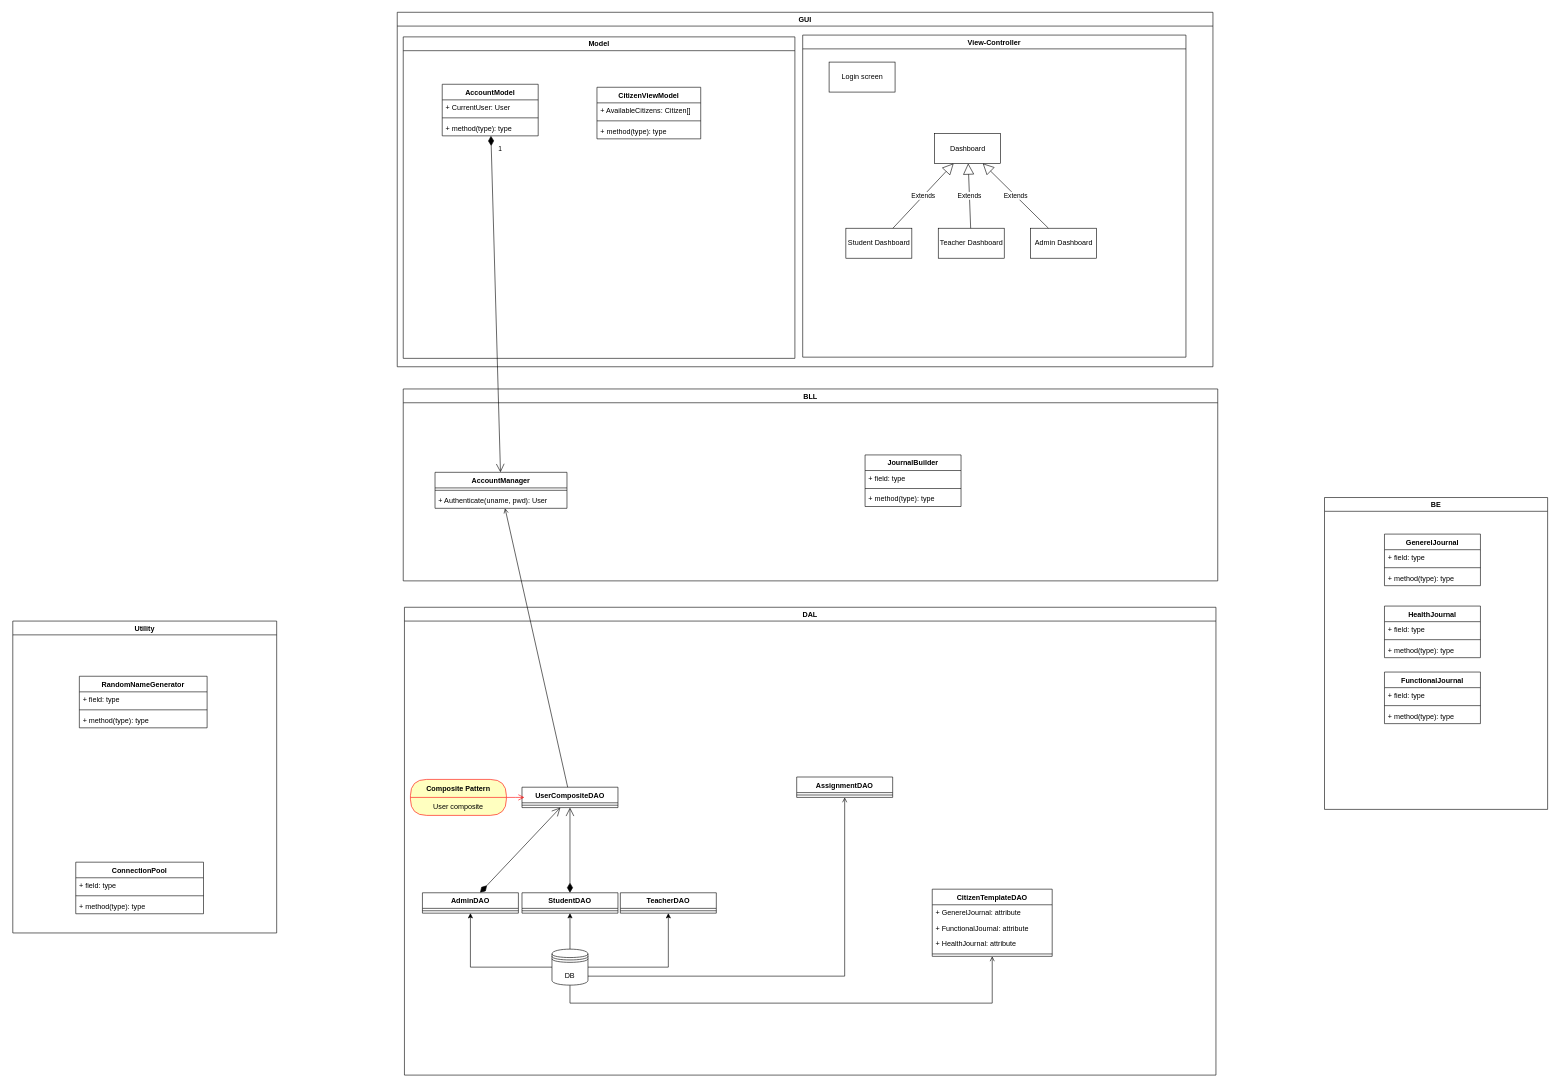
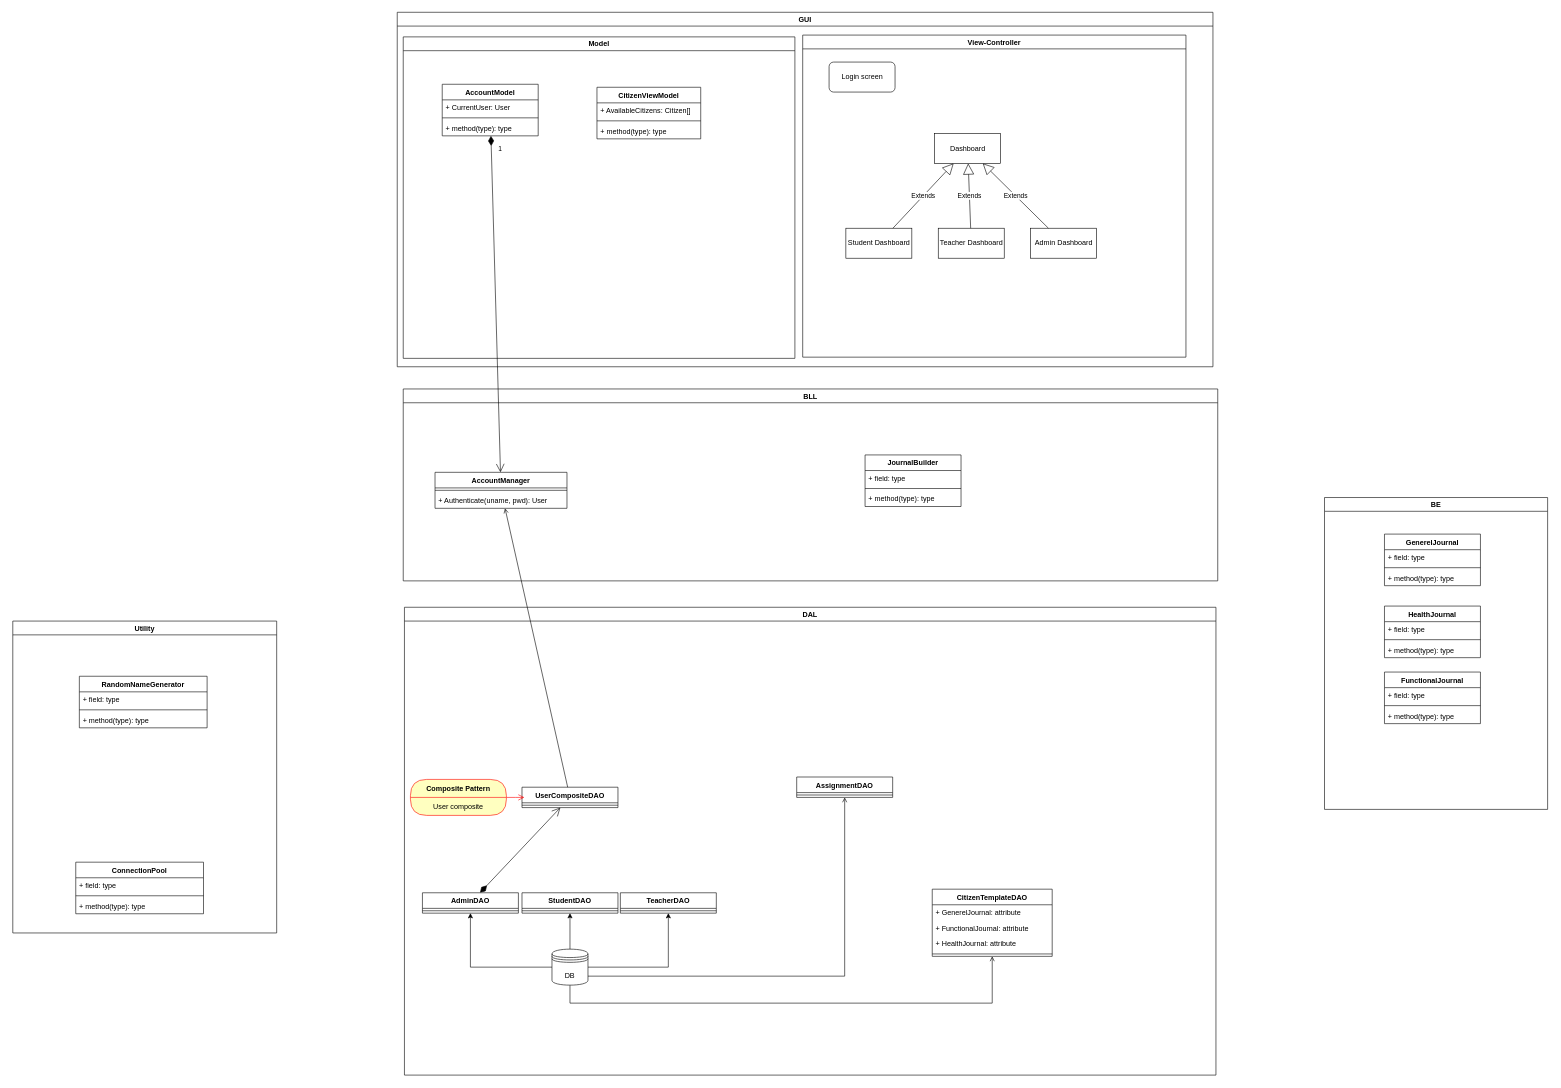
(862, 77) -> (862, 77)
(570, 812) -> none
